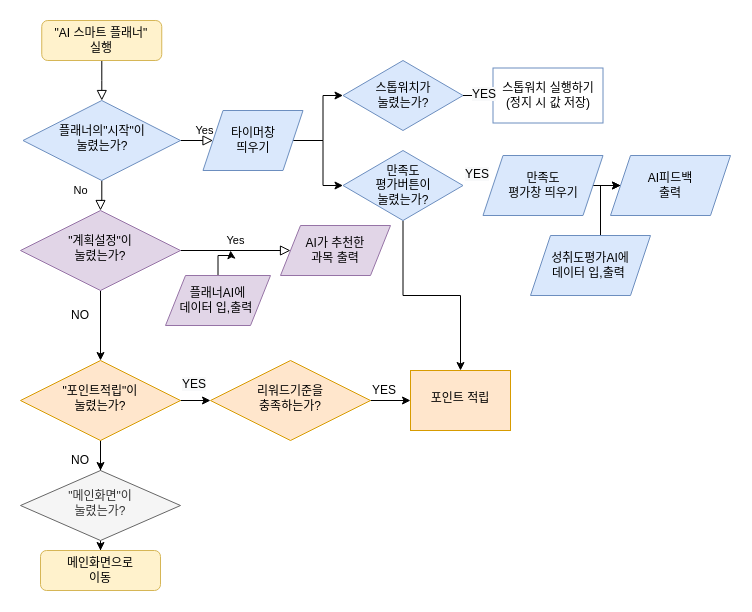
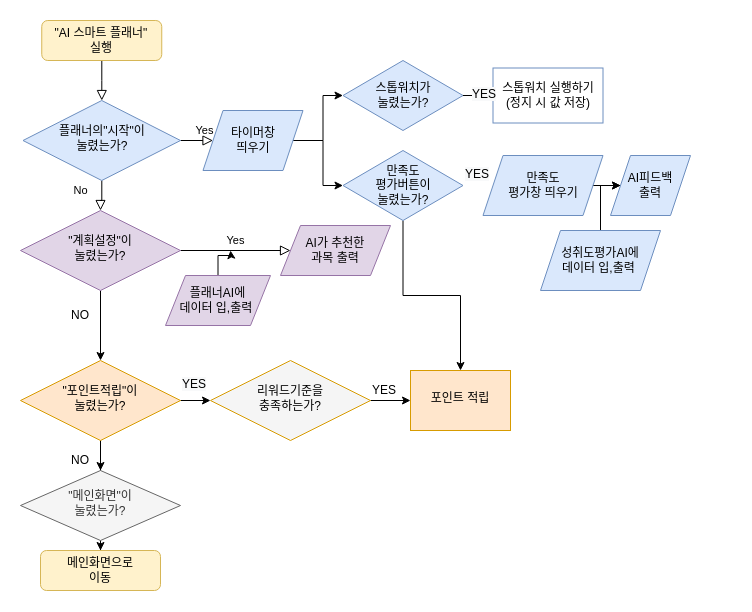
(671, 186) -> (651, 186)
(591, 266) -> (601, 261)
(291, 401) -> (291, 401)
